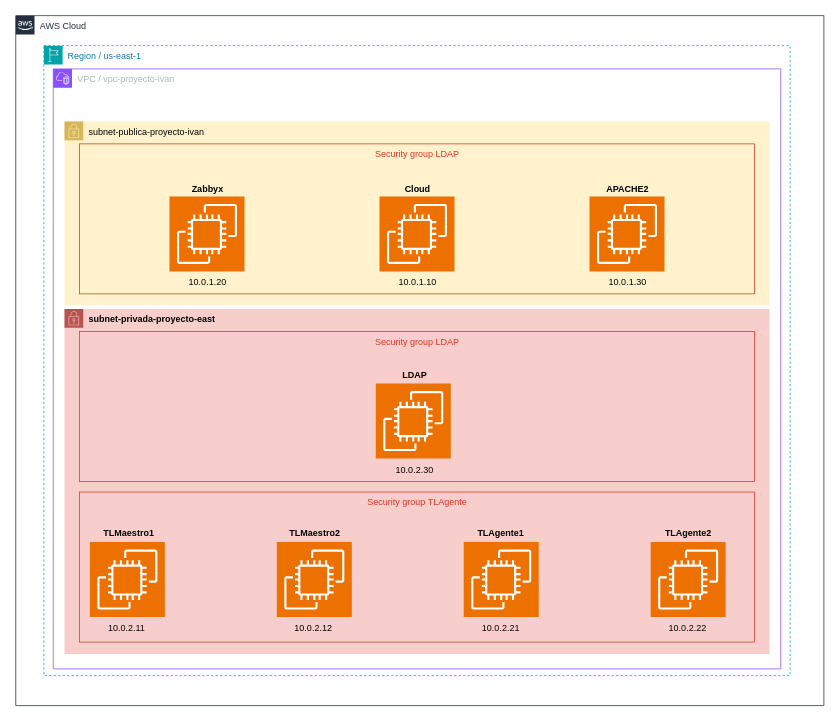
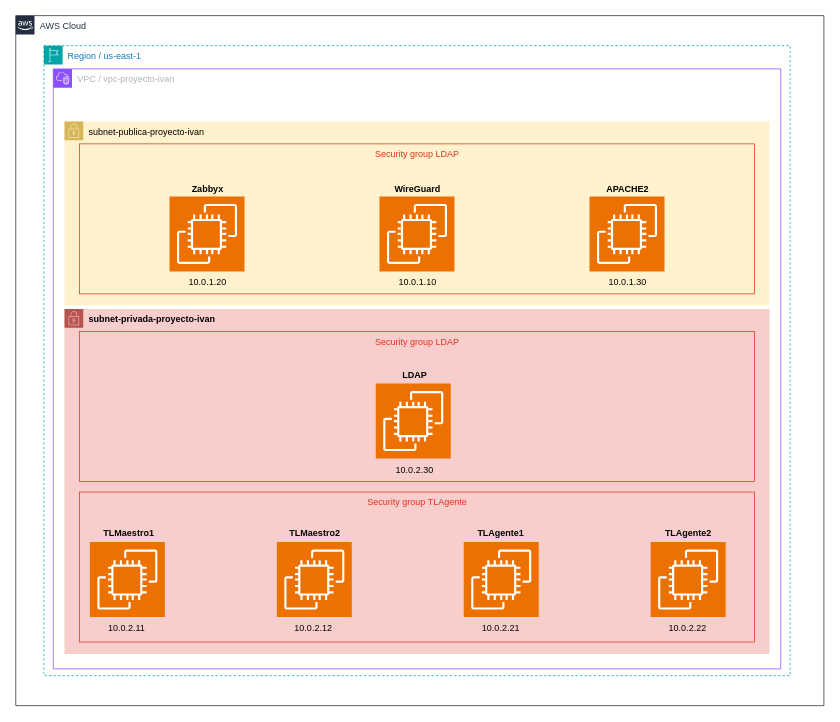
(418, 189) -> (418, 189)
(158, 319) -> (157, 319)
